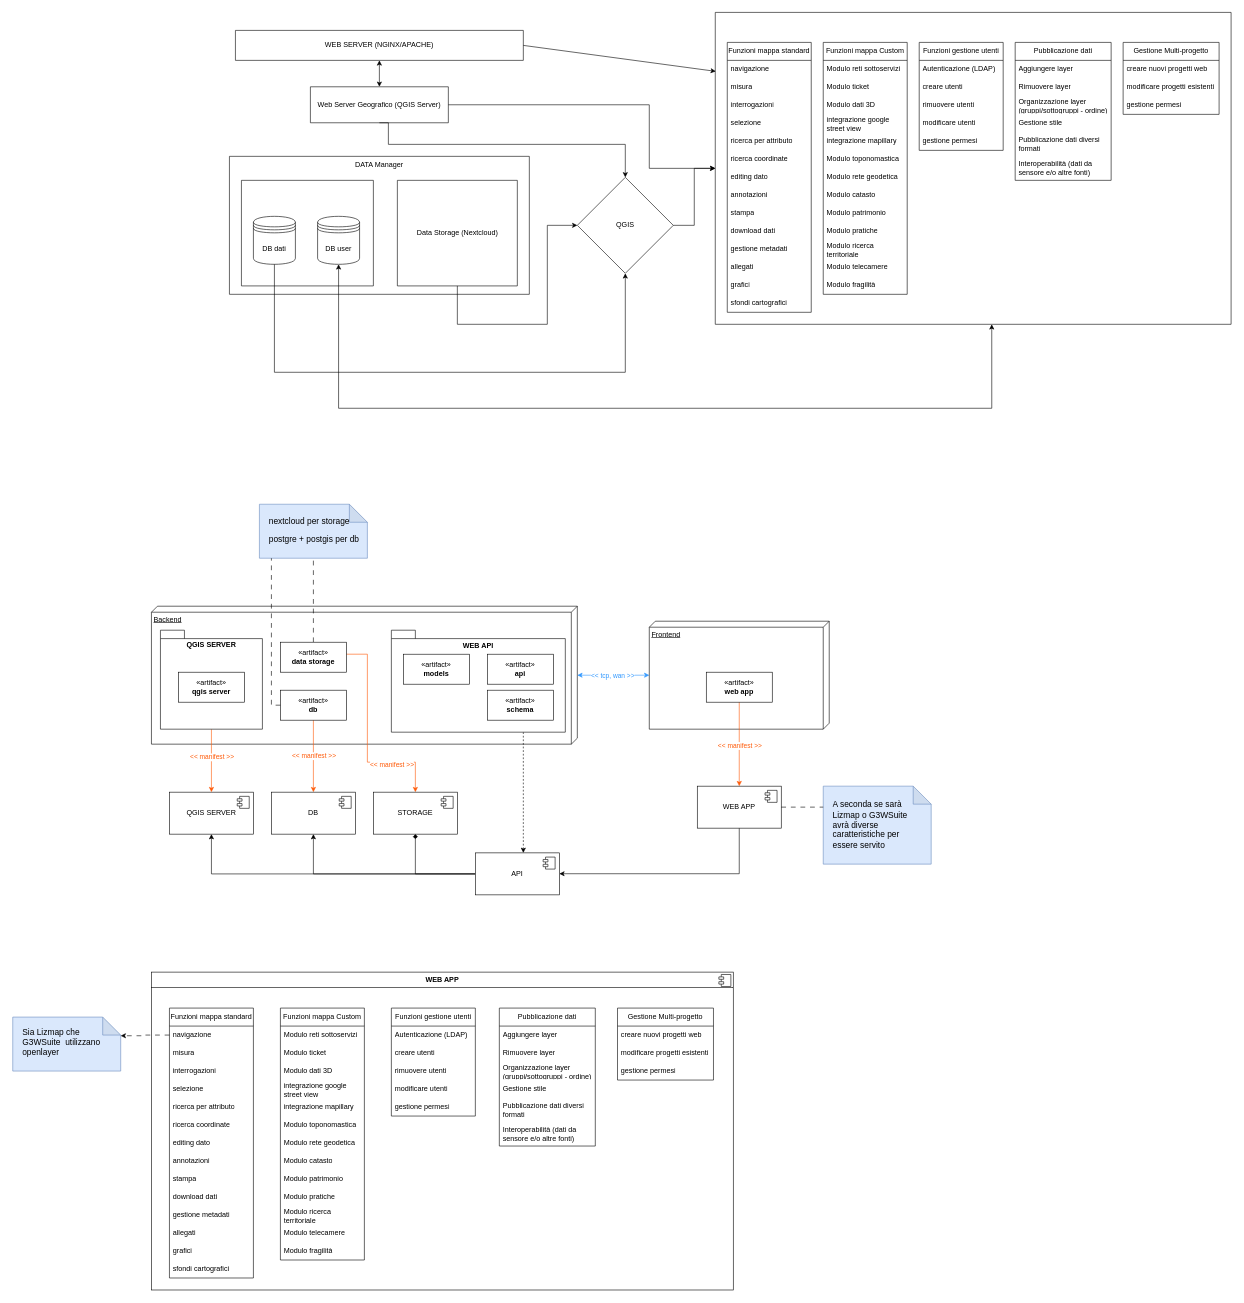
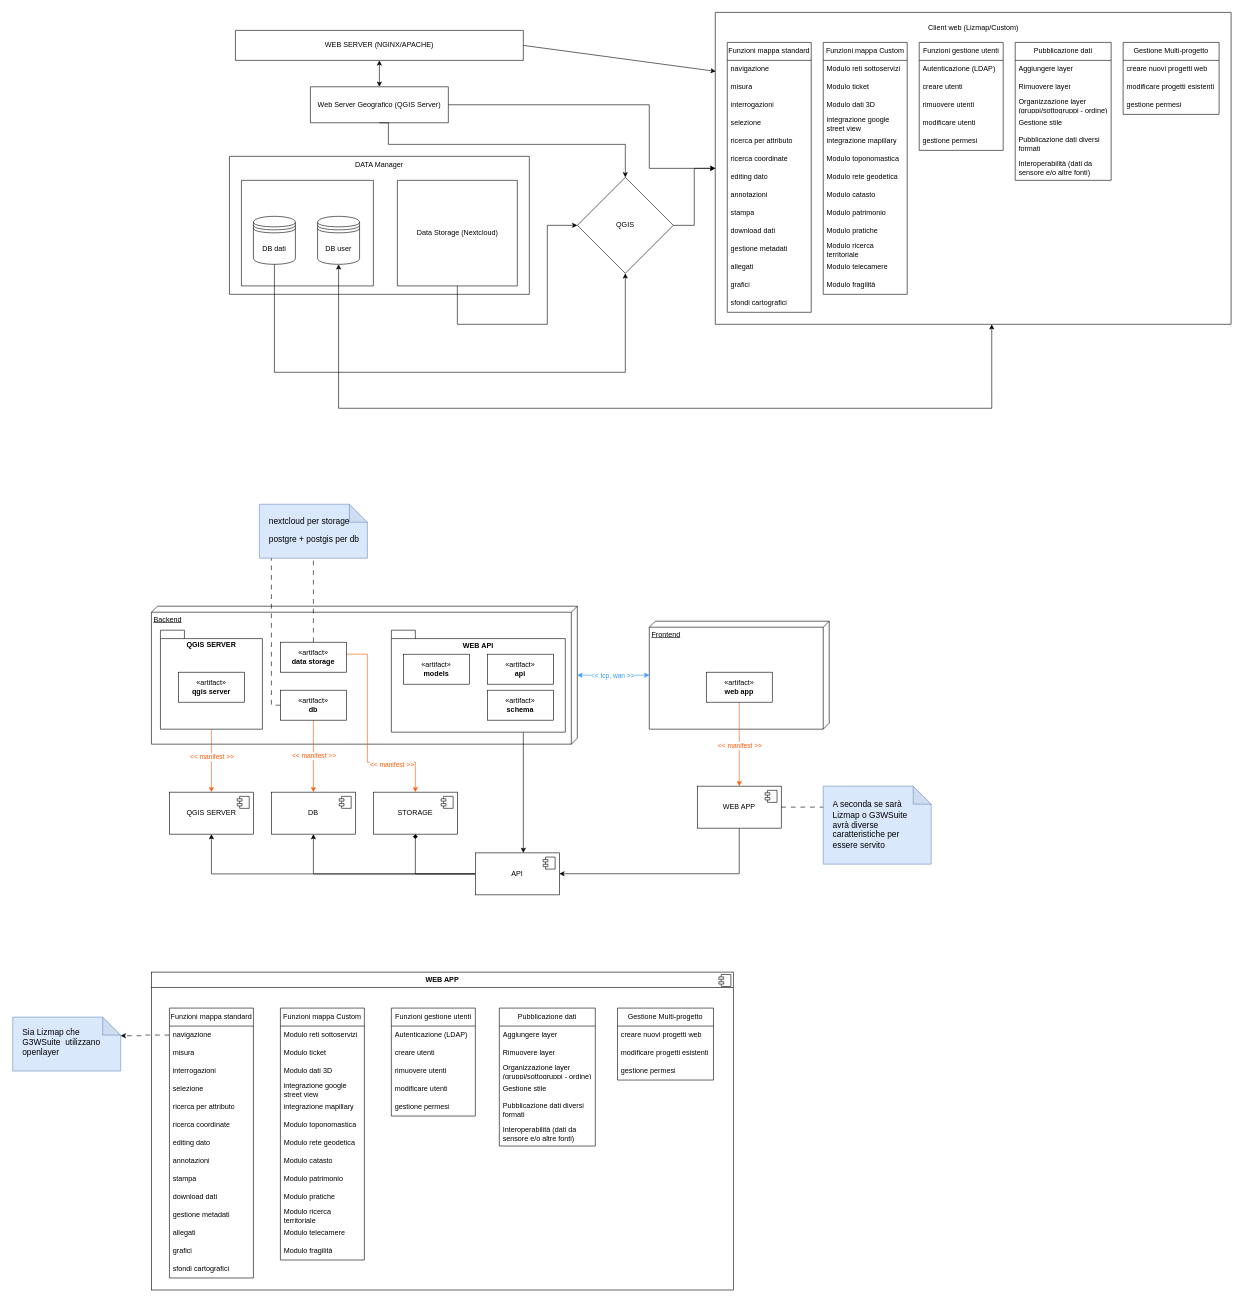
none -> (974, 27)
(524, 789) -> (524, 789)
